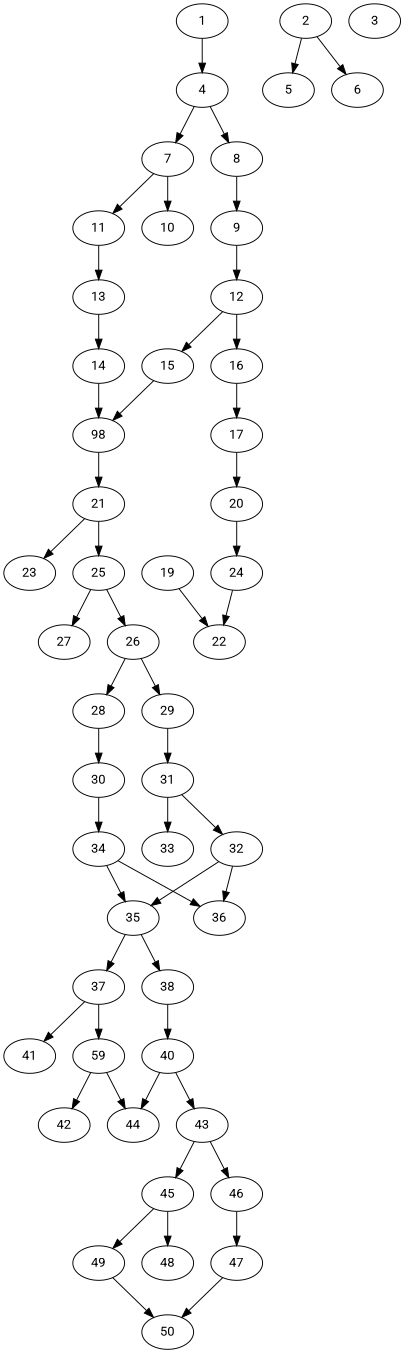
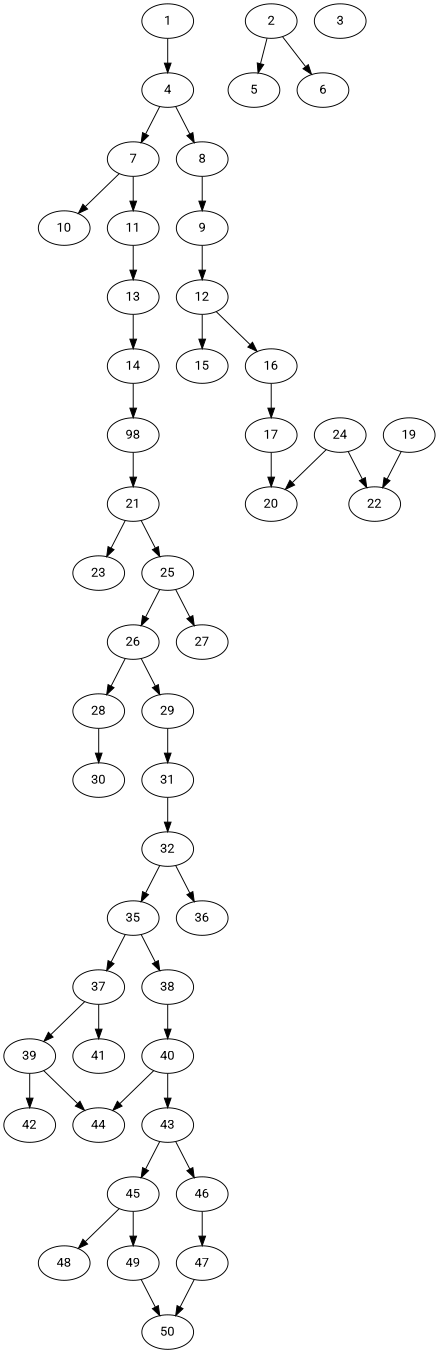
(137, 397) -> none
(237, 534) -> (309, 466)
(99, 849) -> none
(168, 849) -> none
(99, 1056) -> (30, 1056)
